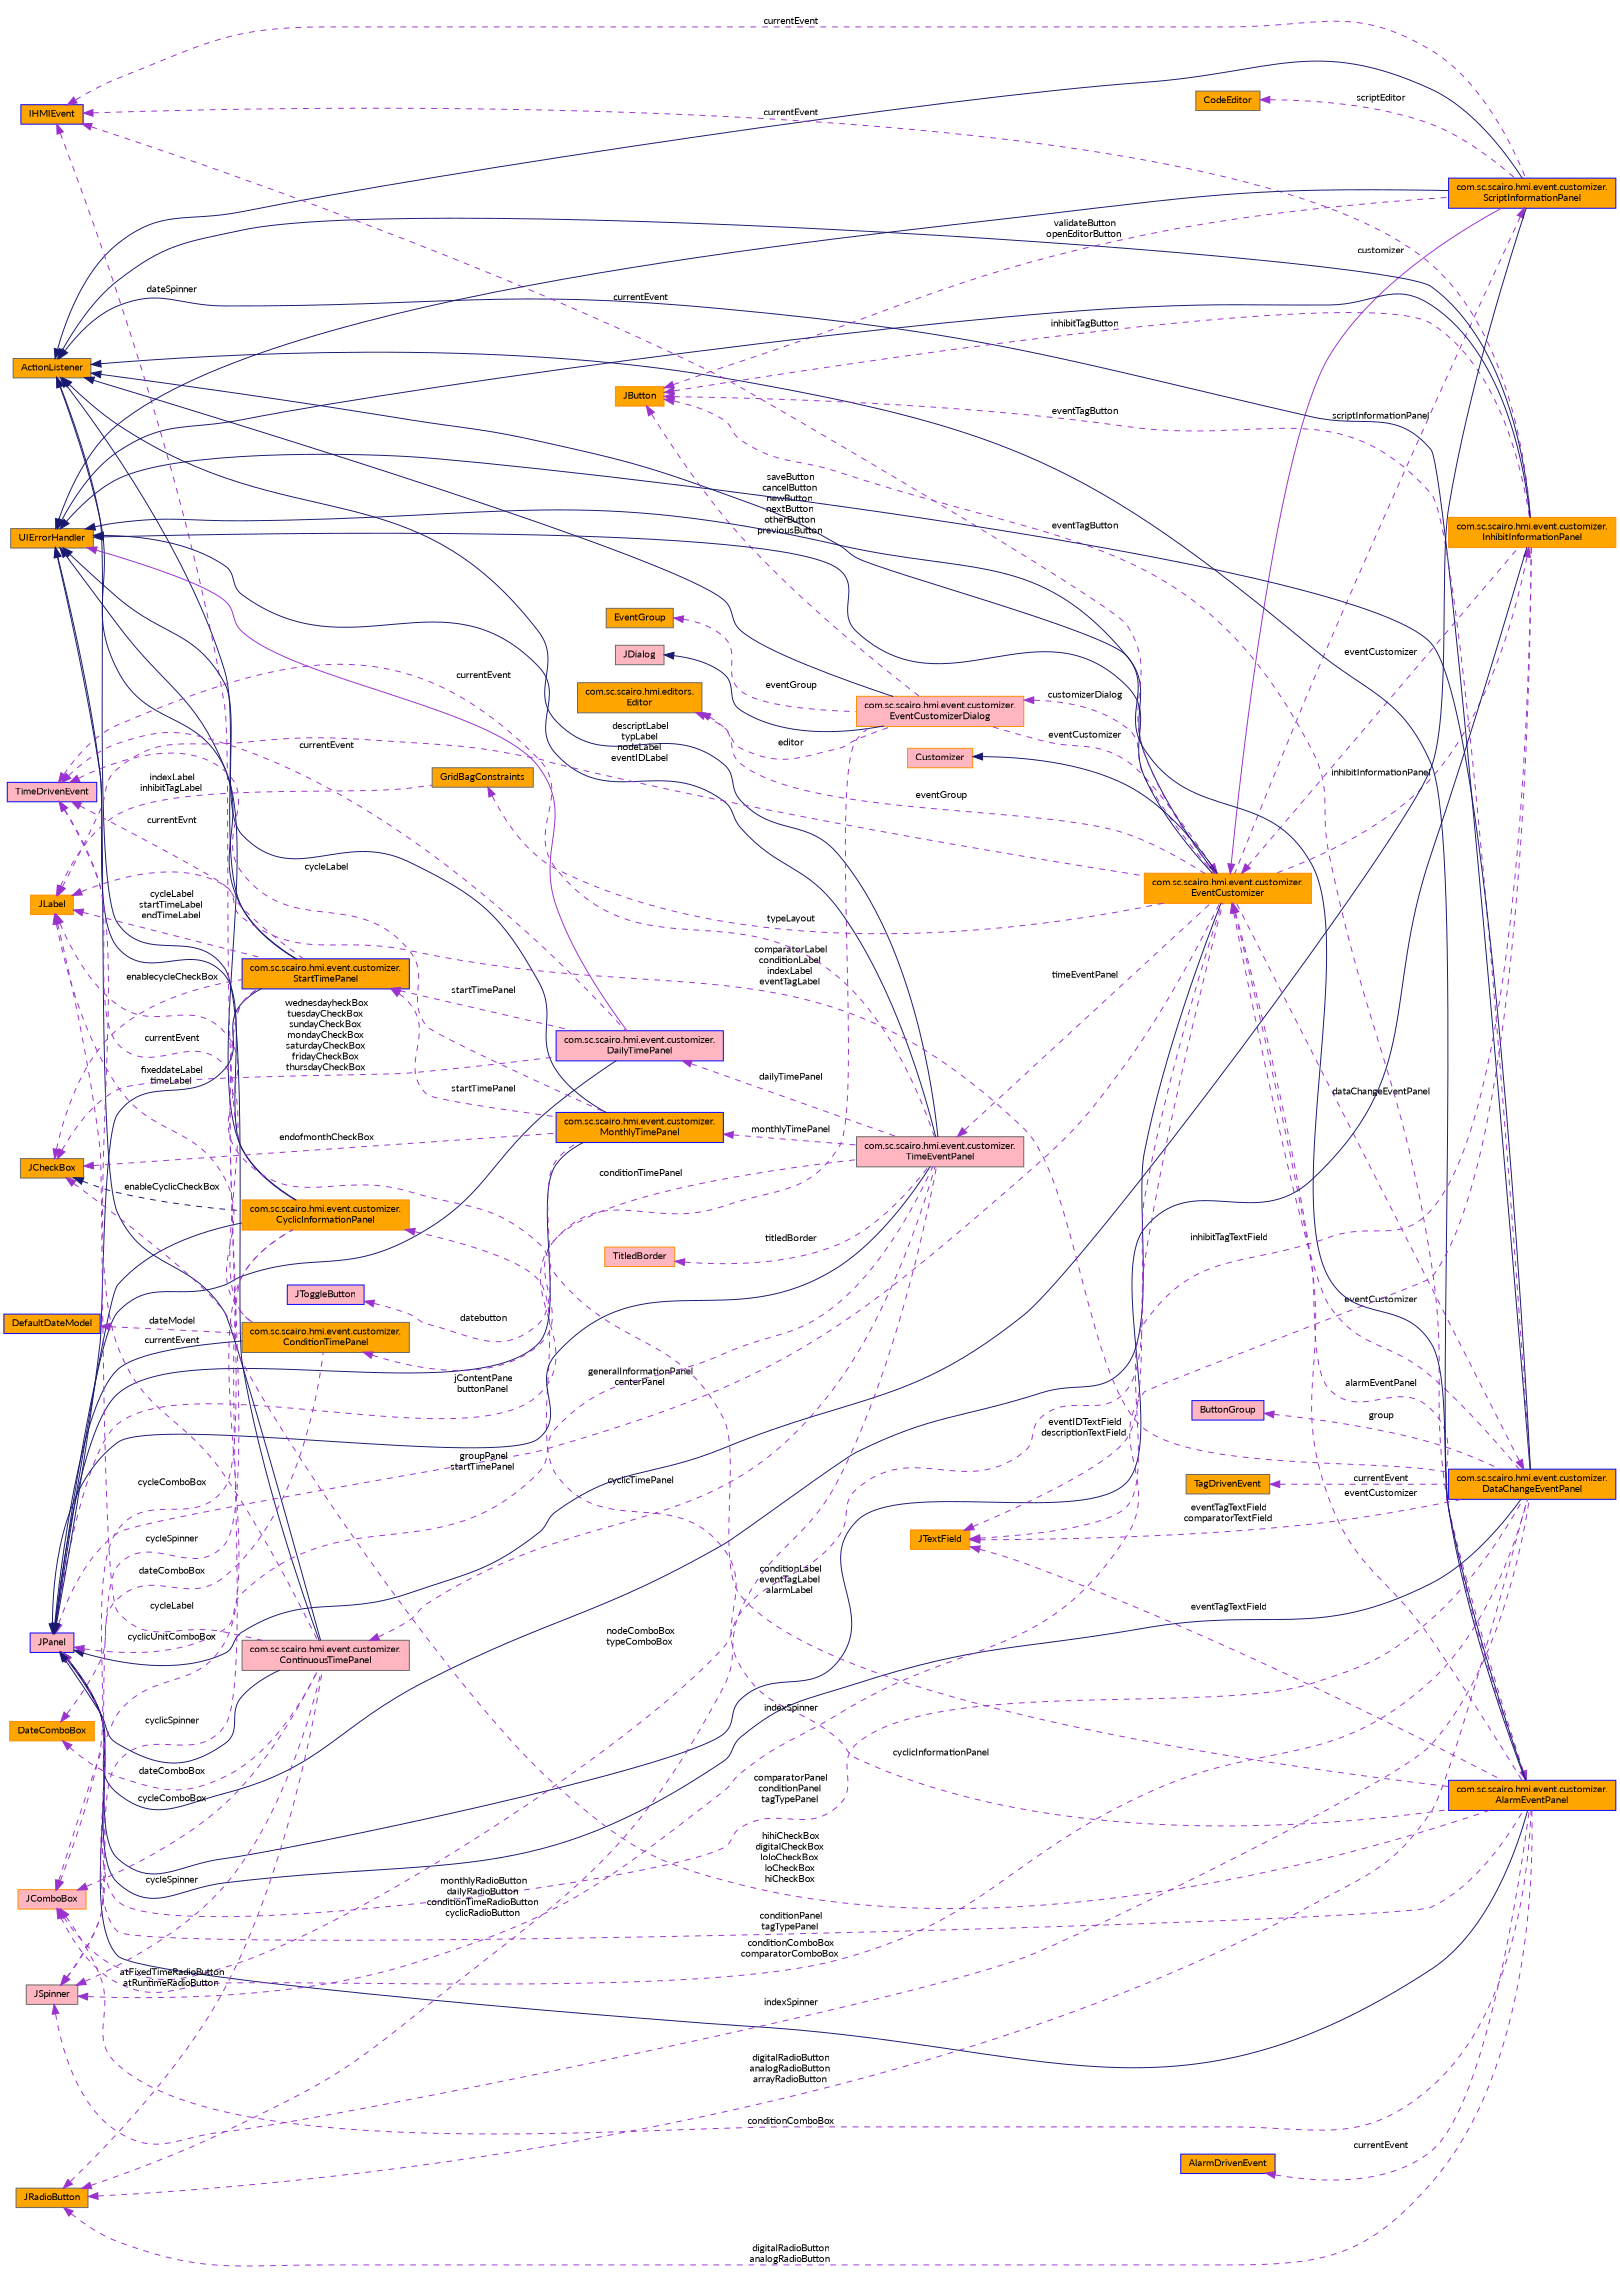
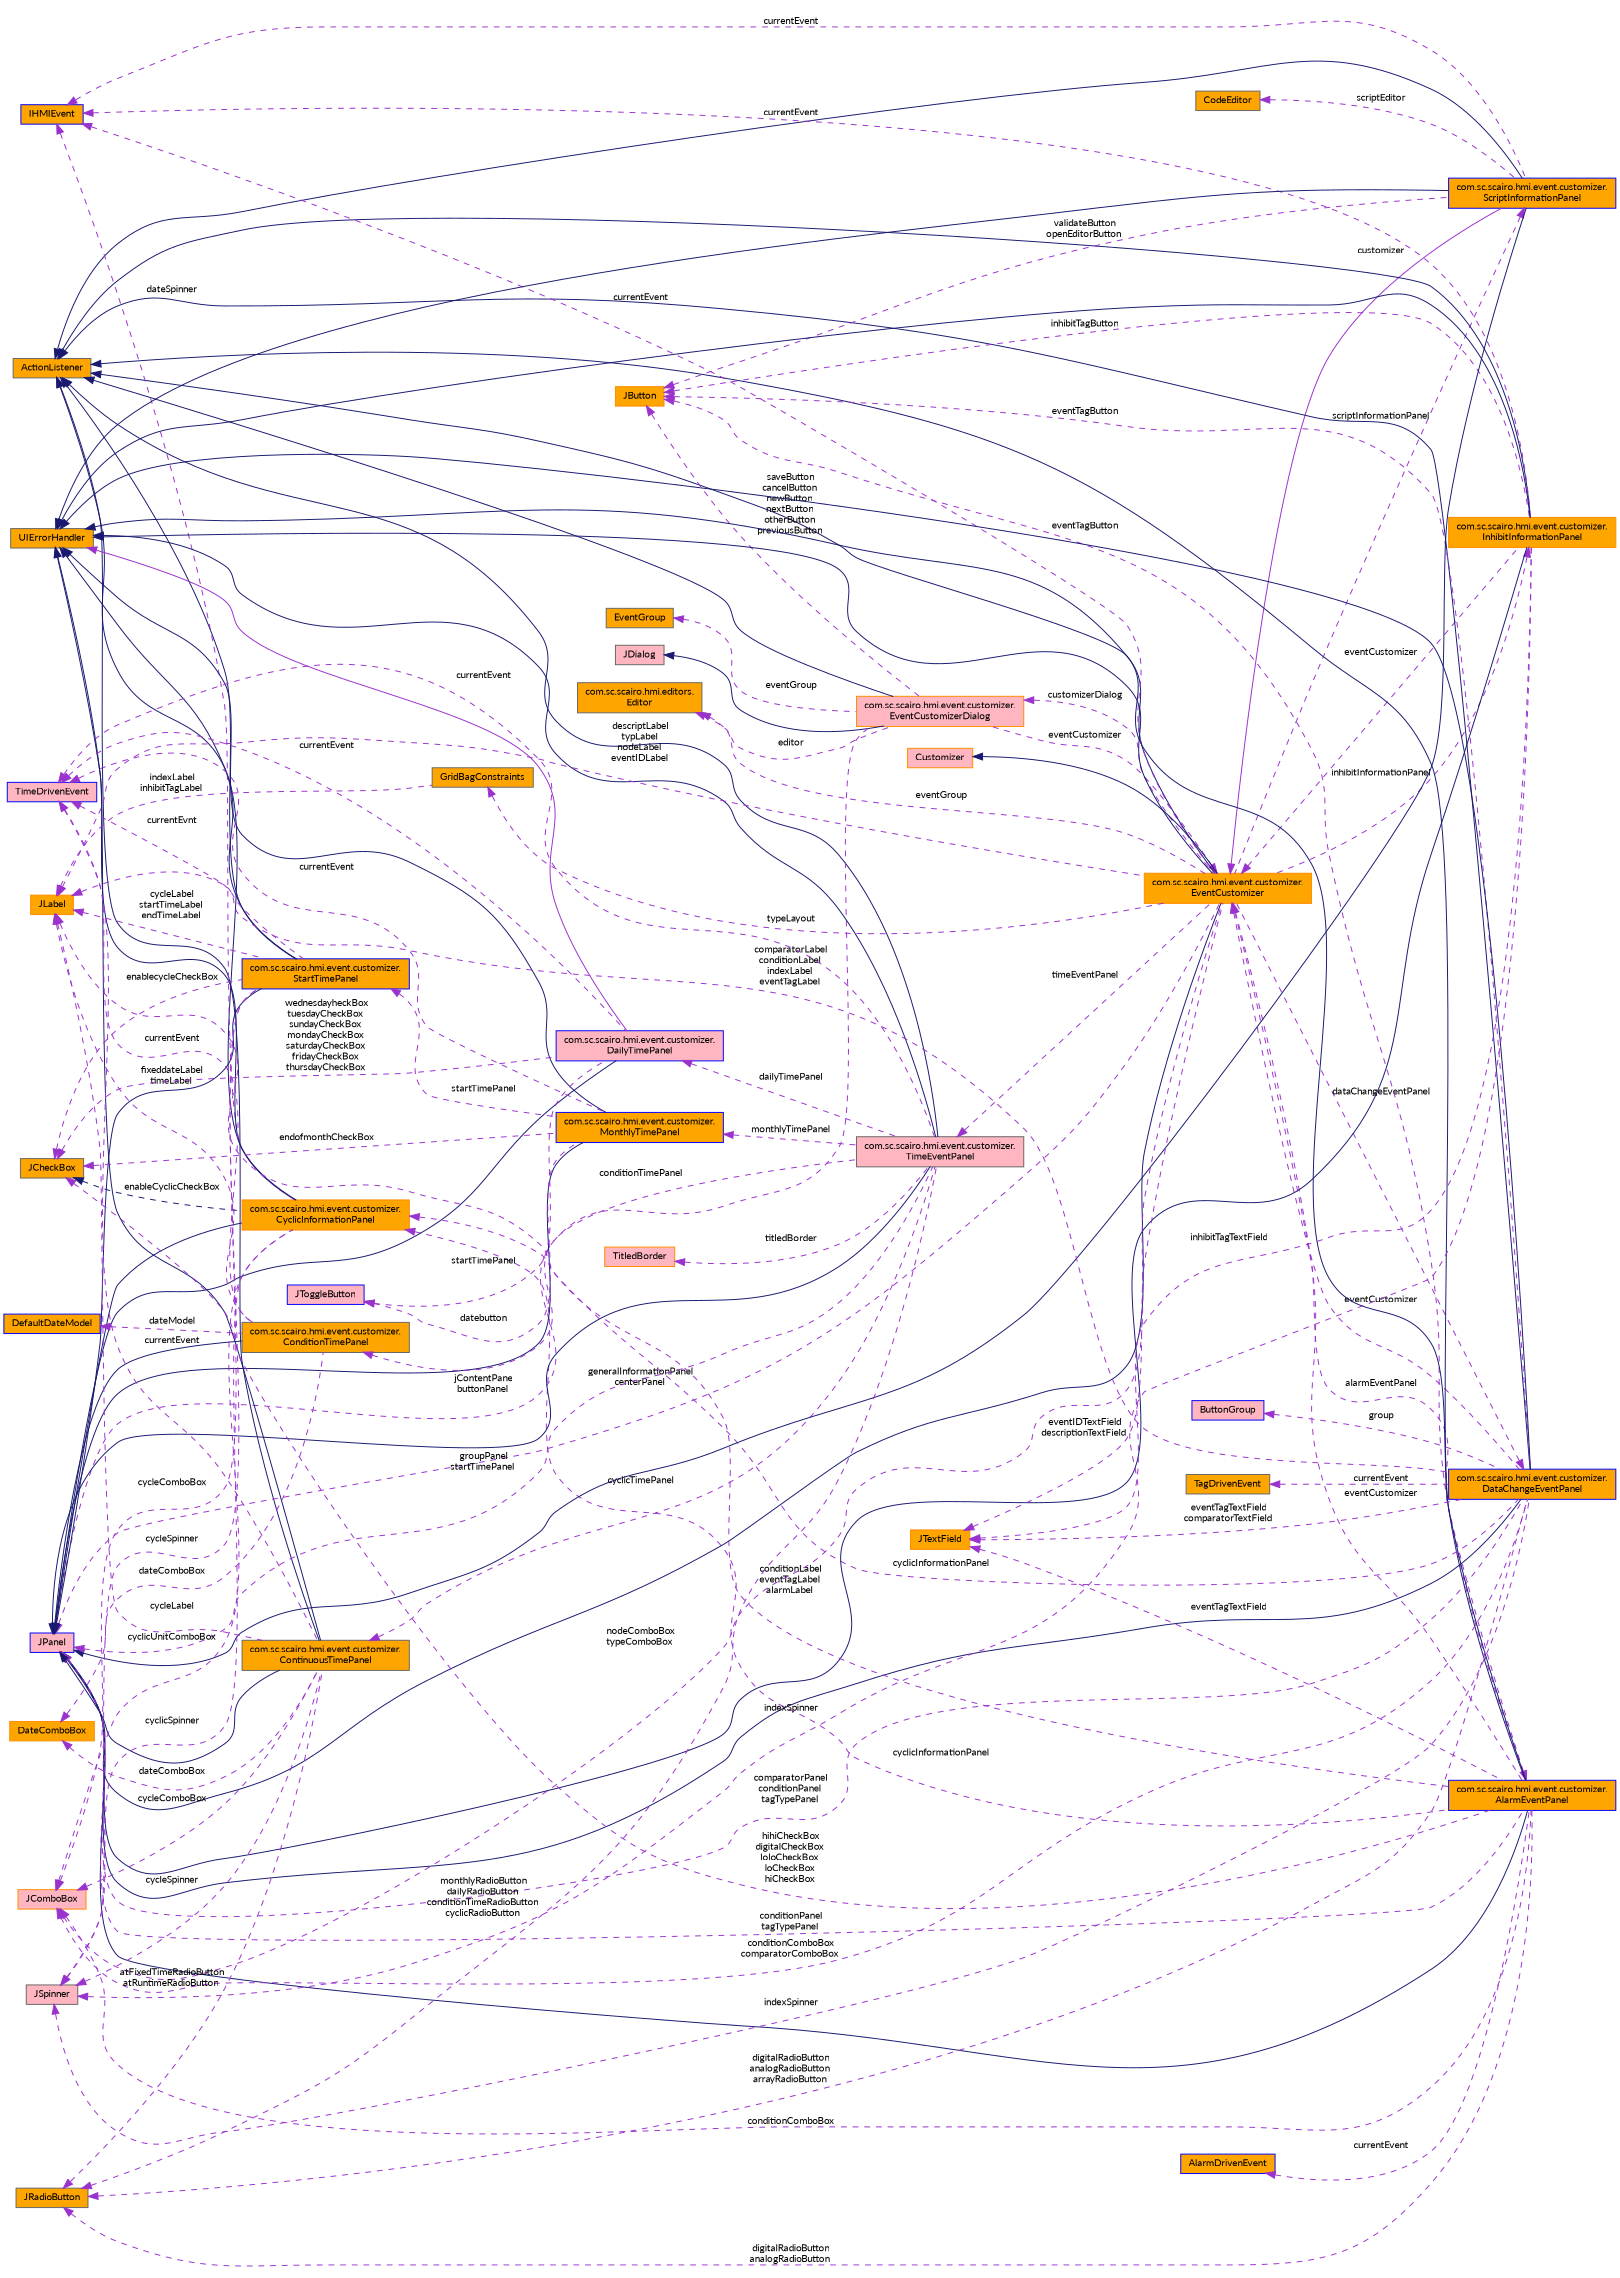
(326, 867) -> (326, 867)
(488, 1011) -> (522, 1280)
none -> (911, 1576)
(326, 1655) -> (326, 1655)
